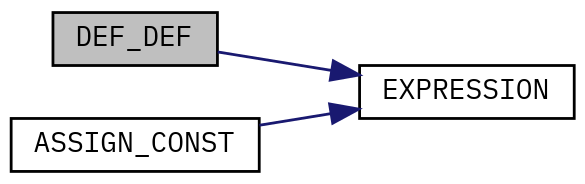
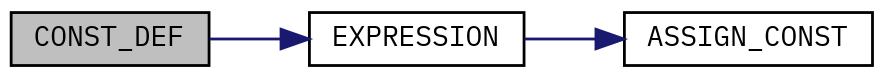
(135, 39) -> (110, 39)
(295, 119) -> (560, 39)
